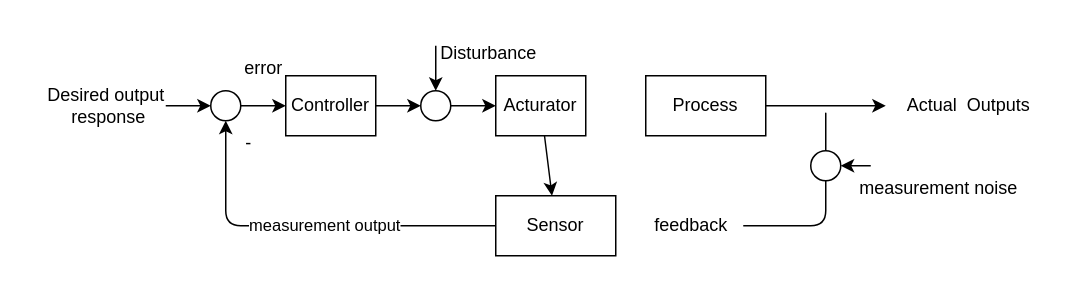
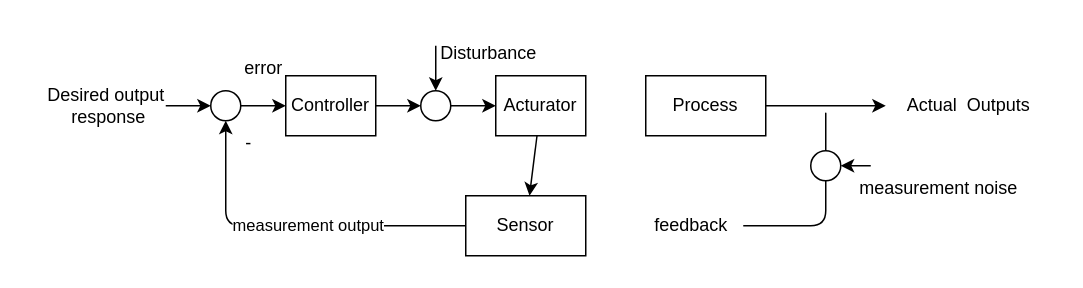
(556, 226) -> (526, 226)
